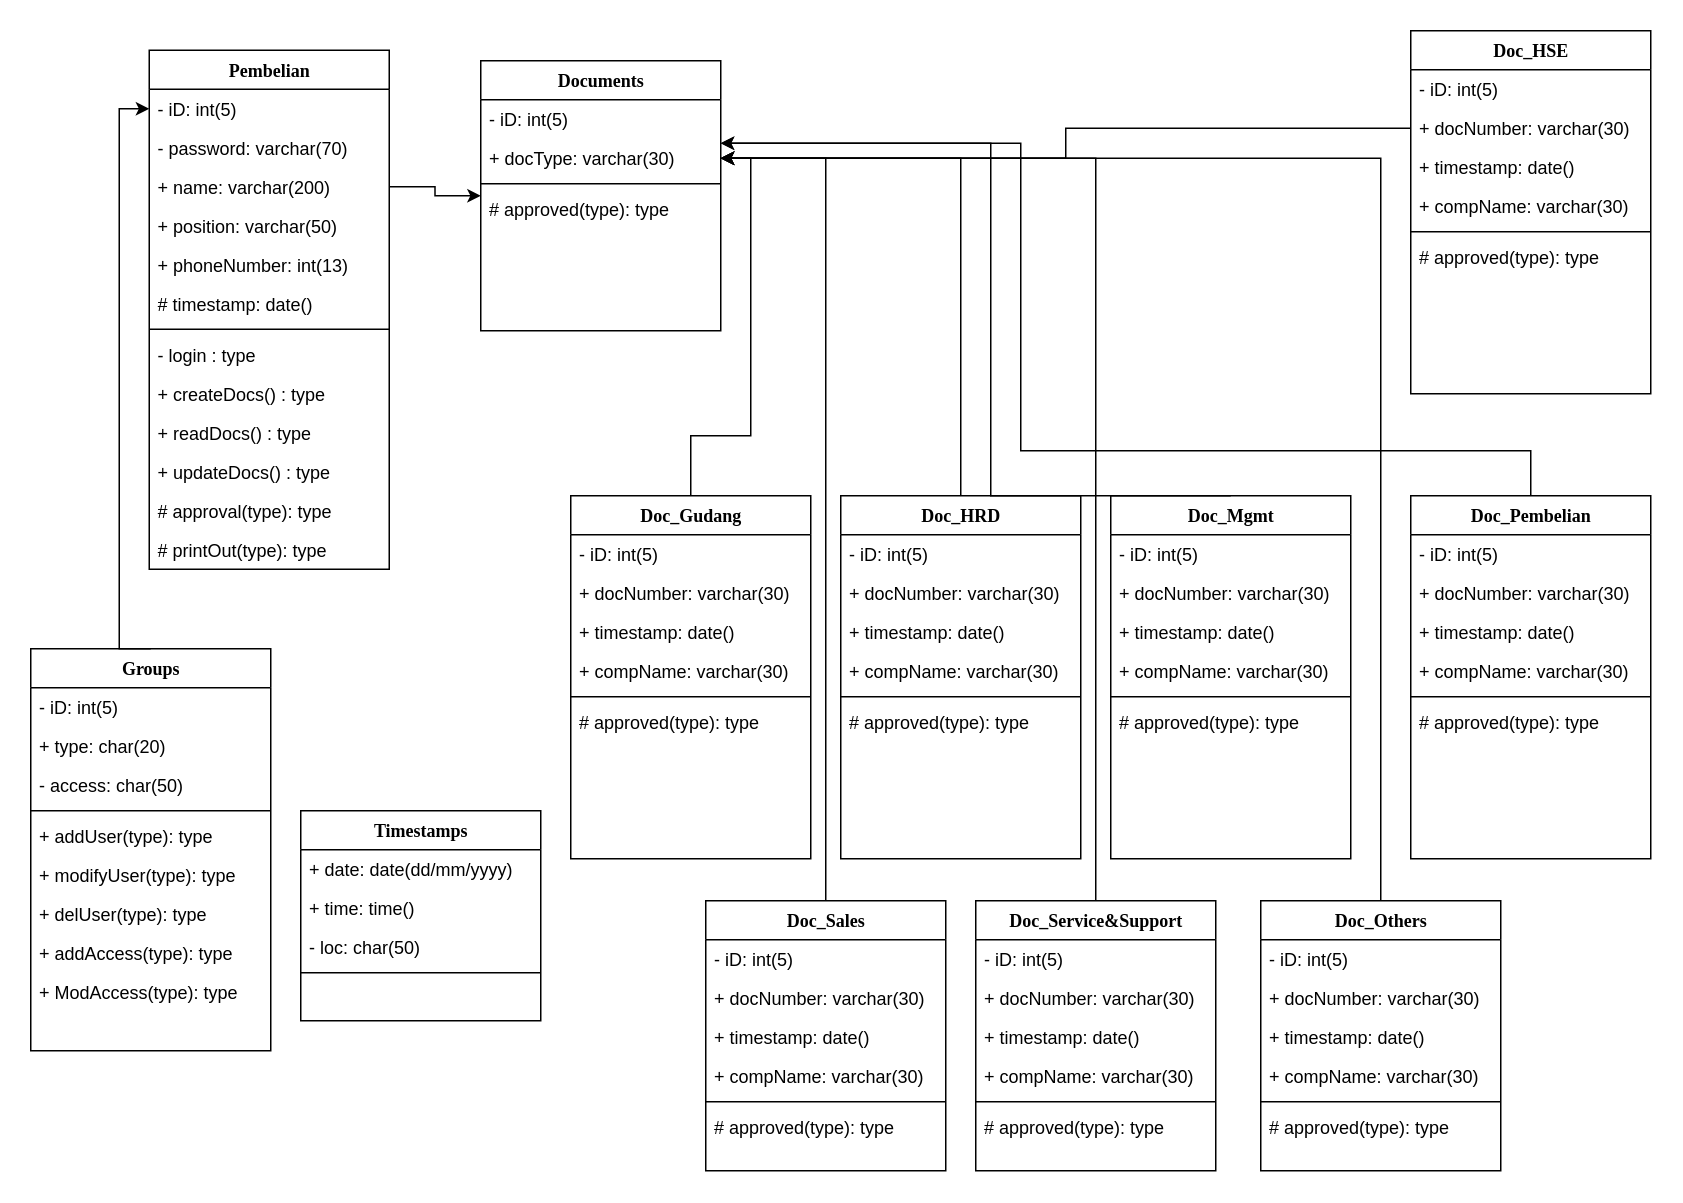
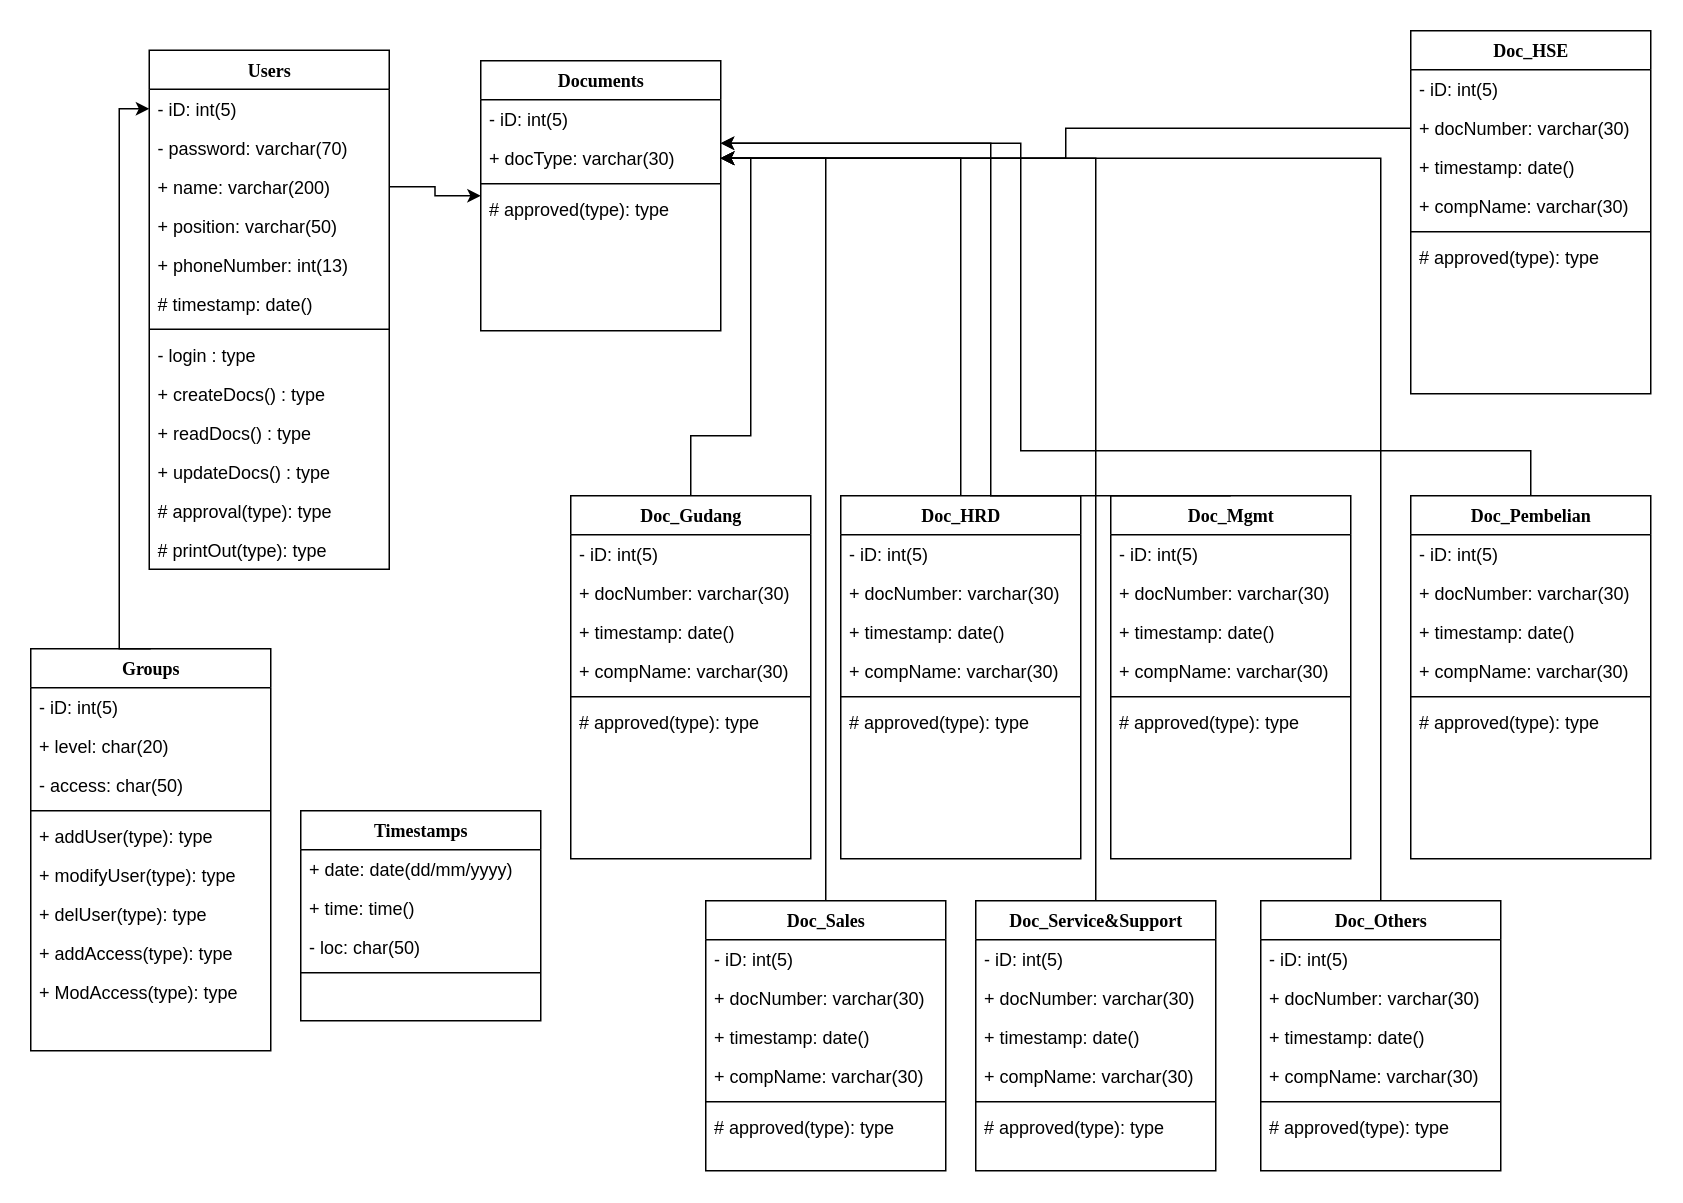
(270, 72) -> (270, 72)
(113, 748) -> (114, 748)
